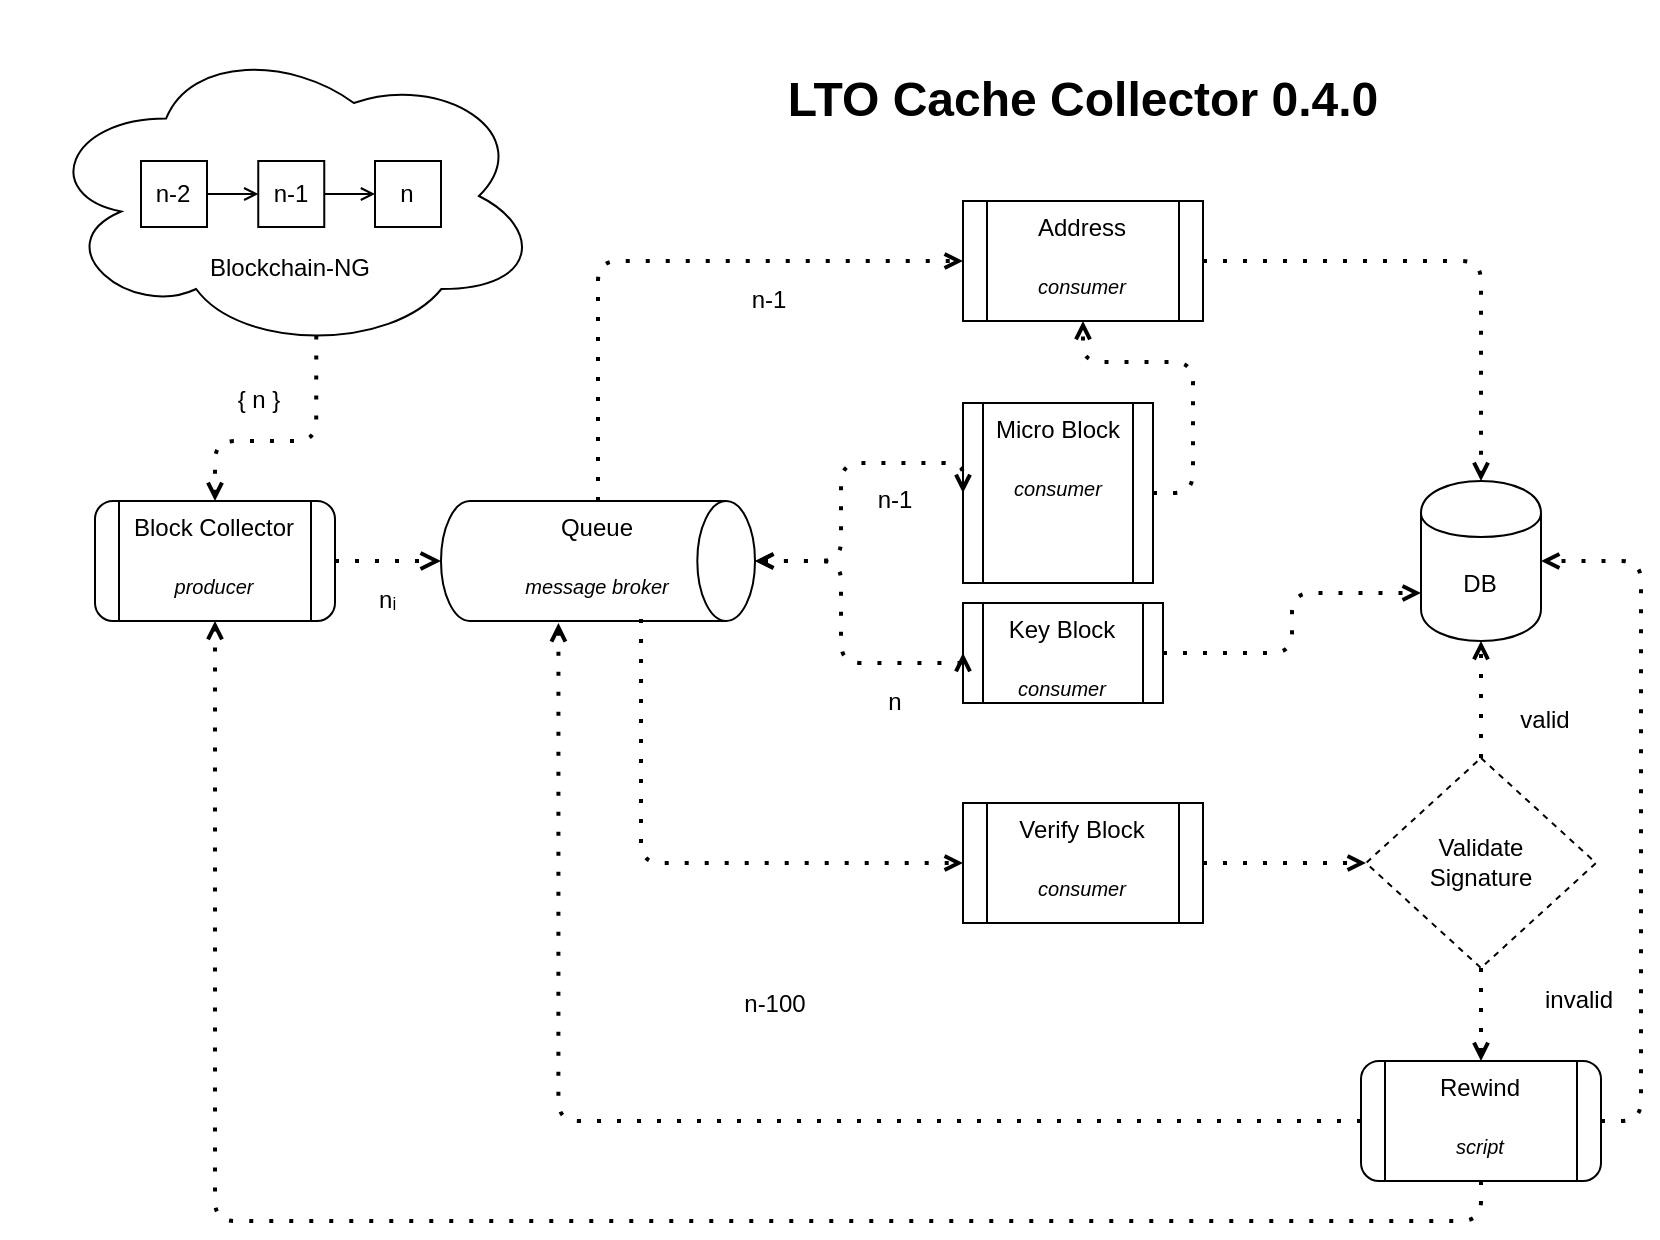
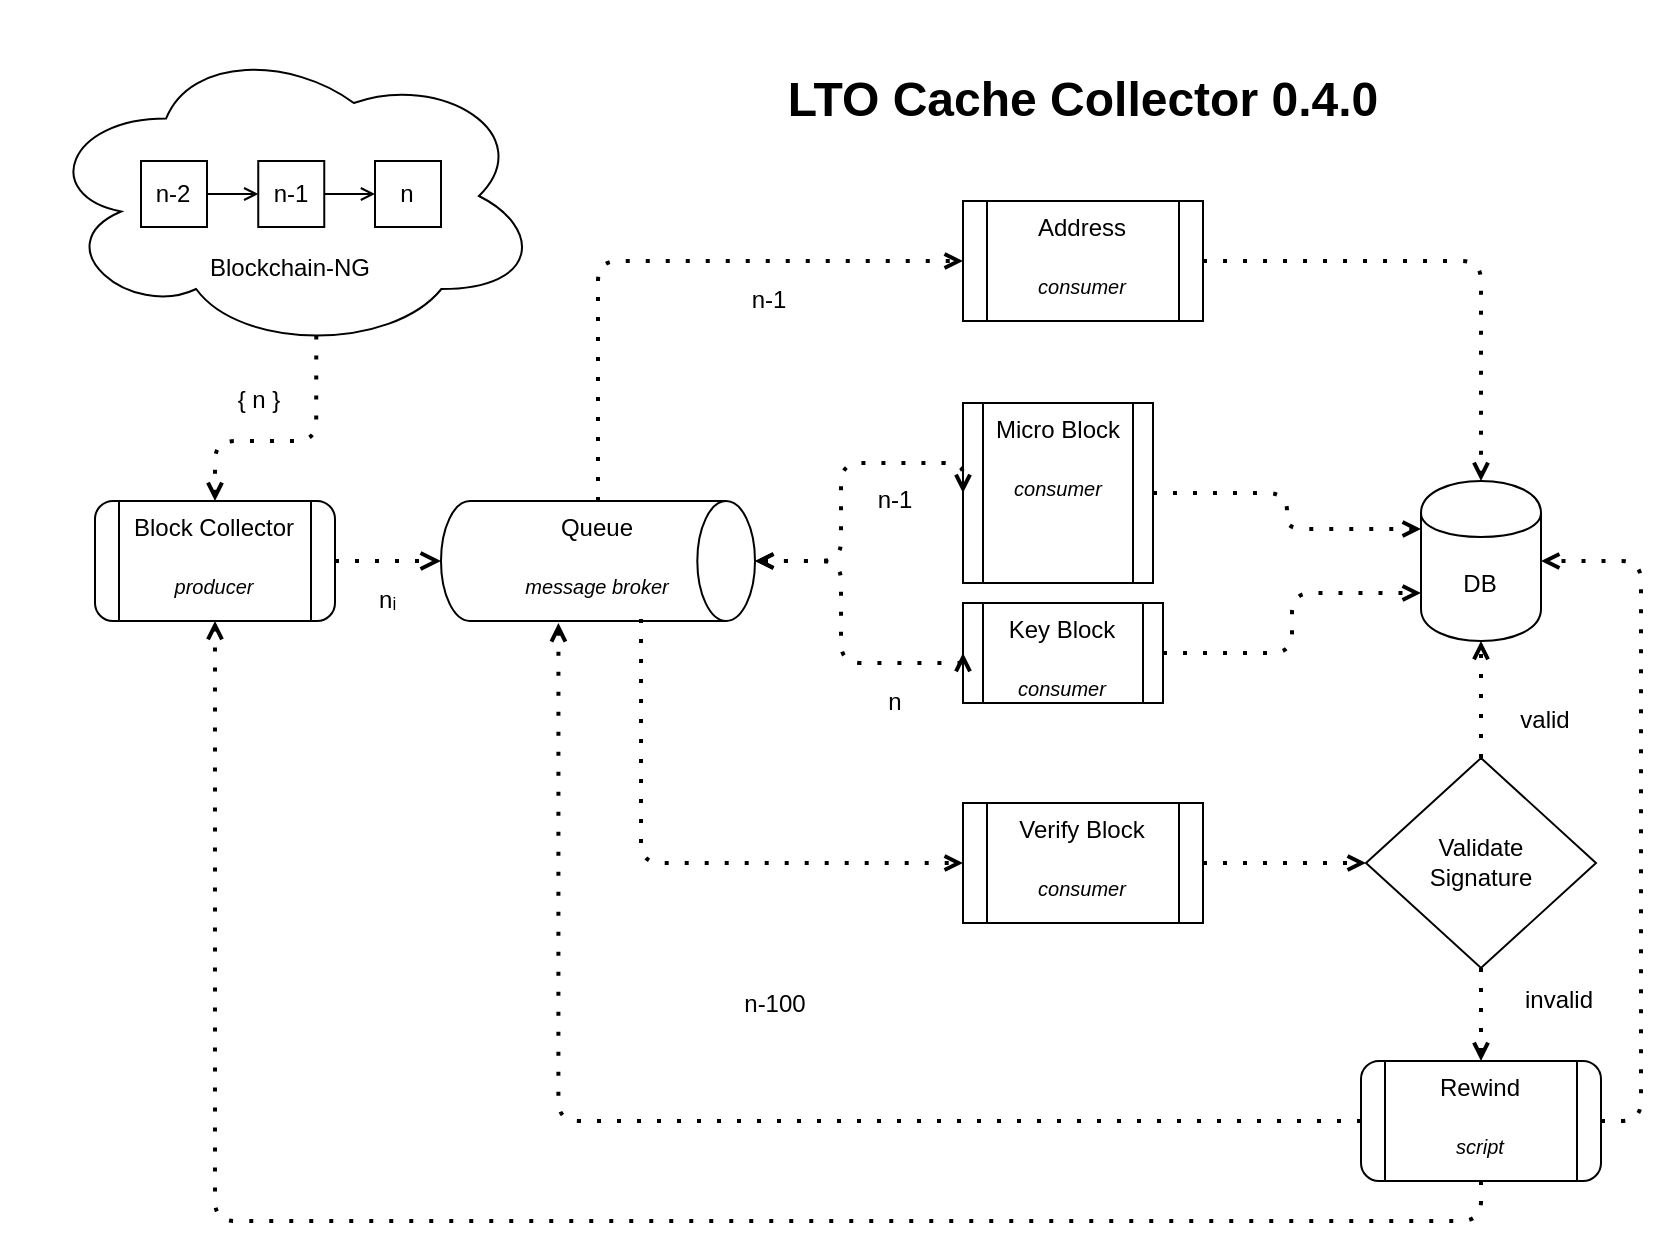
(1083, 336) -> (1194, 493)
(1481, 863) -> (1481, 863)
(1580, 1001) -> (1560, 1001)
